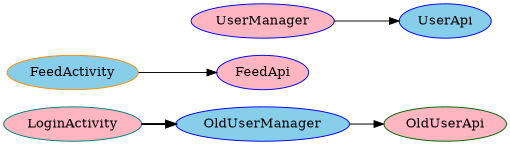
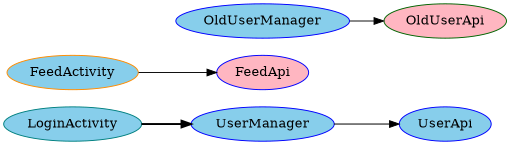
(263, 21) -> (263, 124)
(73, 124) -> (73, 124)
(154, 124) -> (161, 124)
